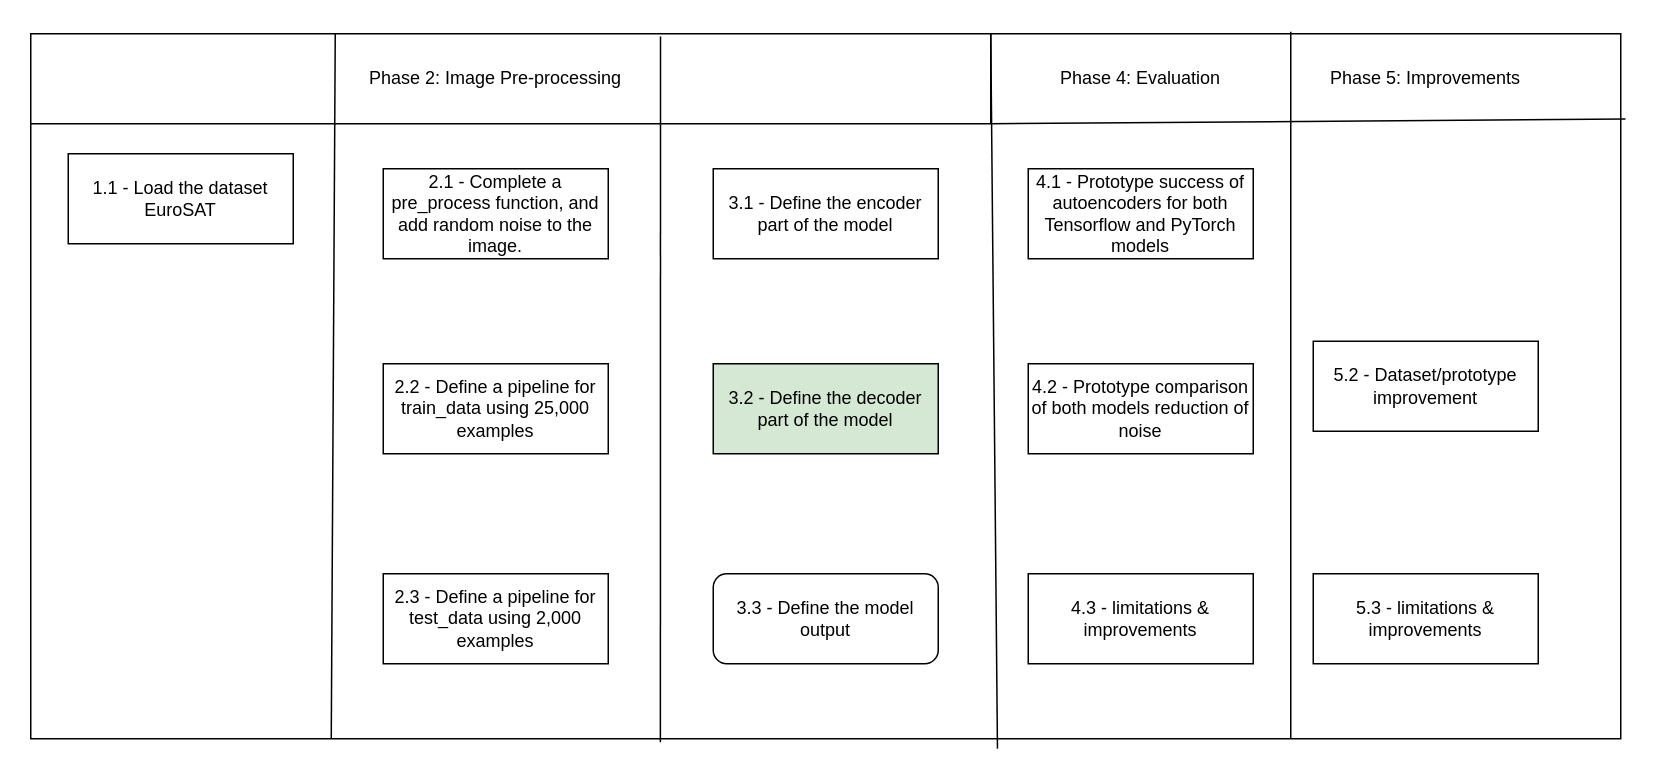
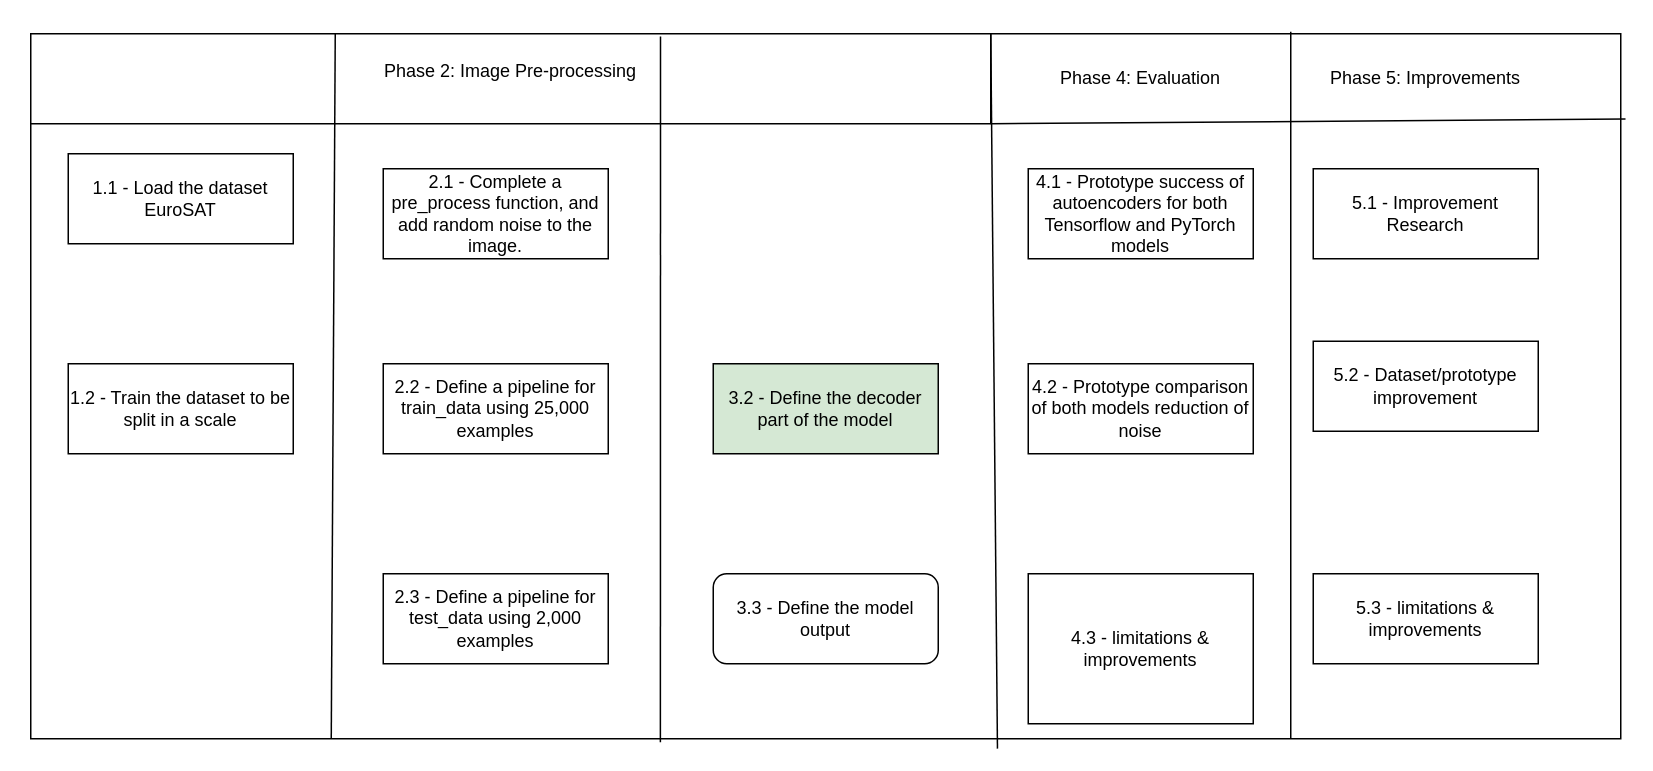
(496, 79) -> (511, 71)
(826, 214) -> none
none -> (1426, 214)
none -> (181, 409)
(1141, 619) -> (1141, 649)
